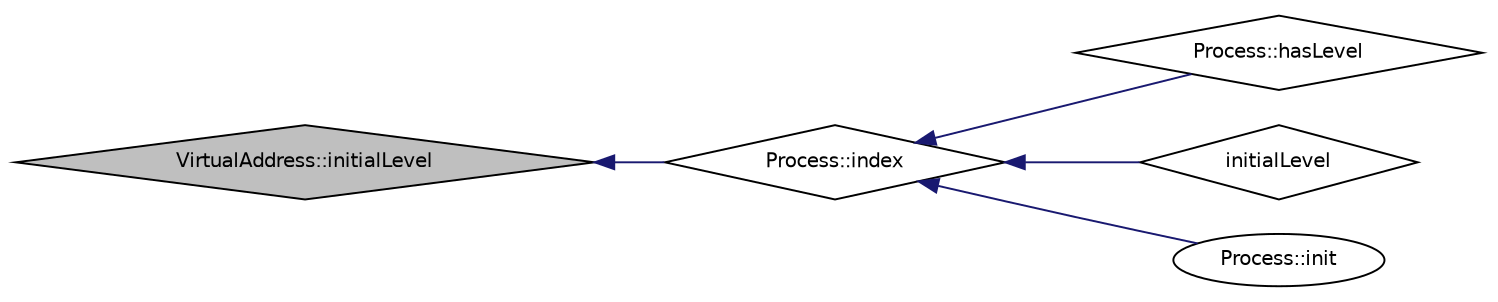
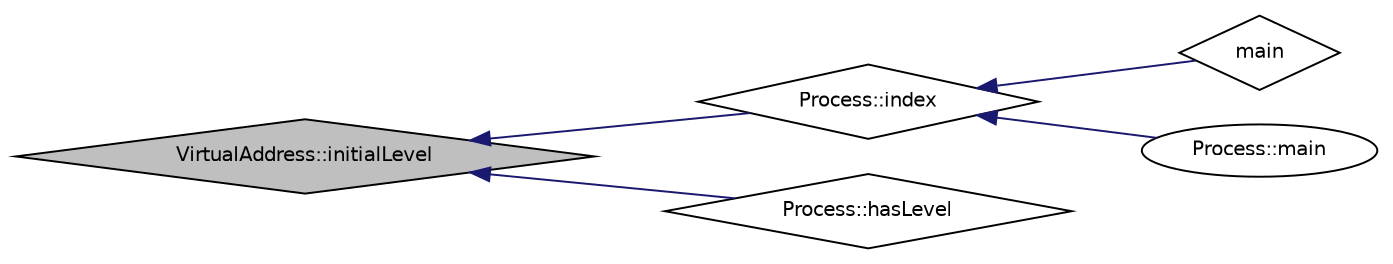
(1063, 106) -> (612, 186)
(1279, 162) -> (1260, 53)
(1279, 260) -> (1260, 151)
